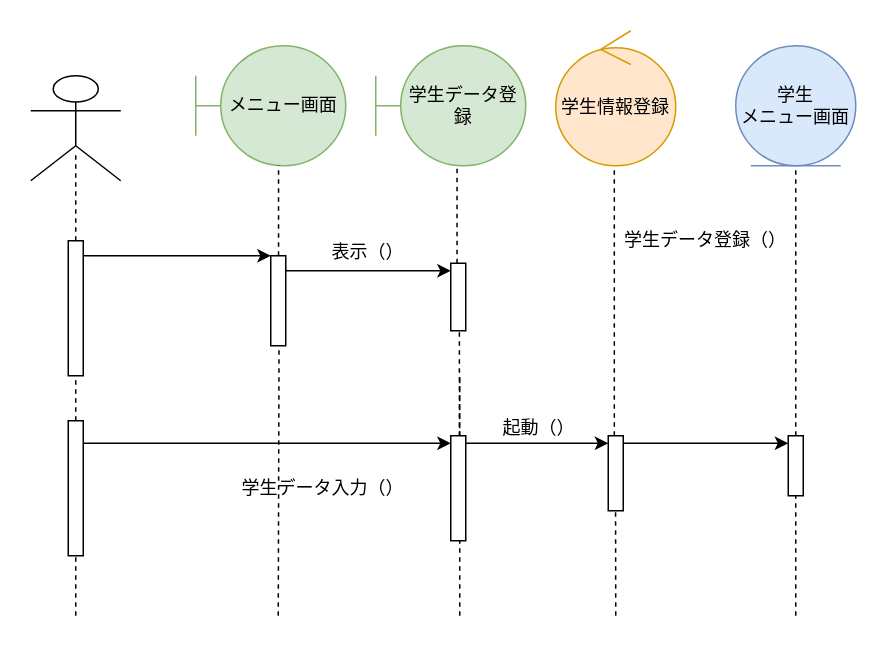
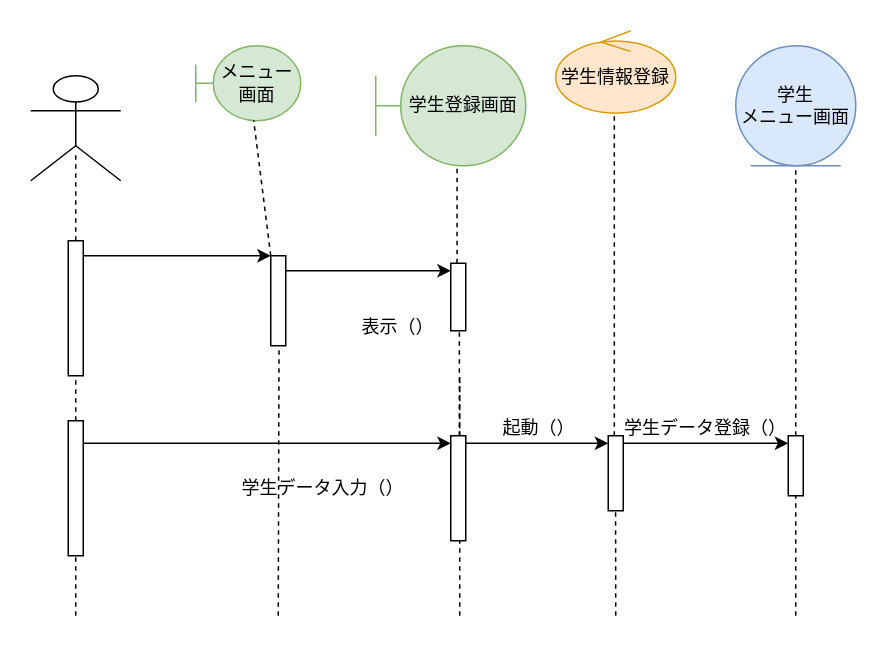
(616, 98) -> (616, 72)
(271, 106) -> (248, 83)
(464, 106) -> (464, 106)
(706, 241) -> (706, 428)
(368, 252) -> (398, 327)
